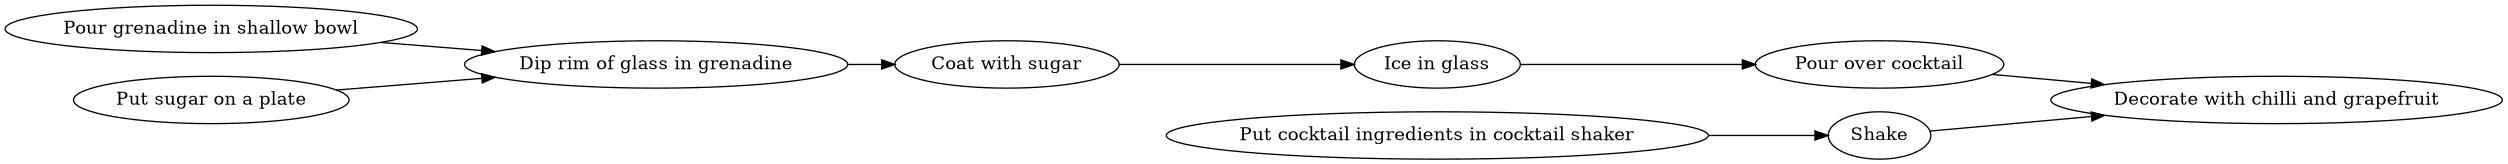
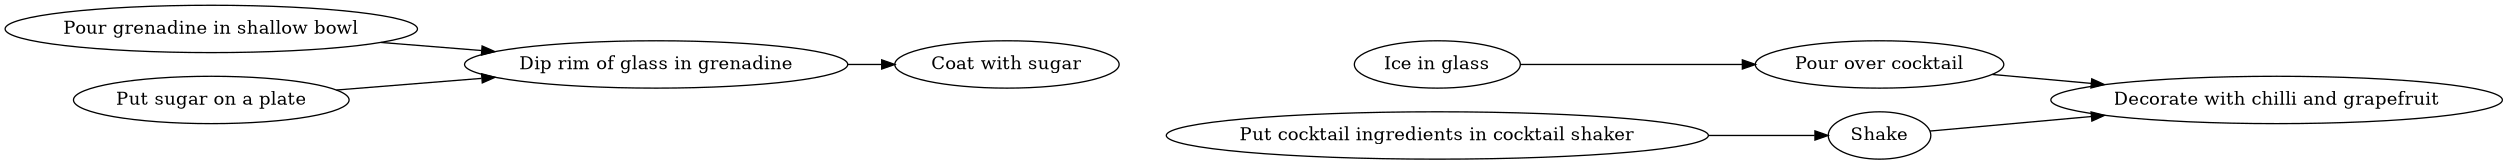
(1230, 64) -> none
